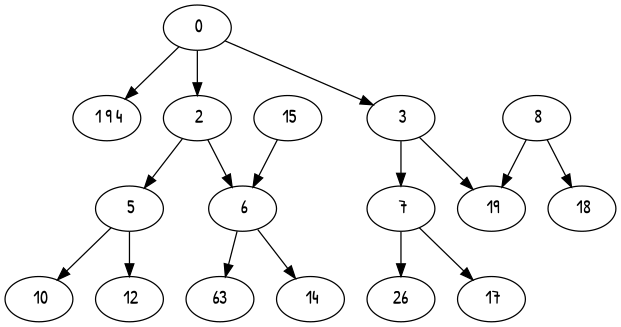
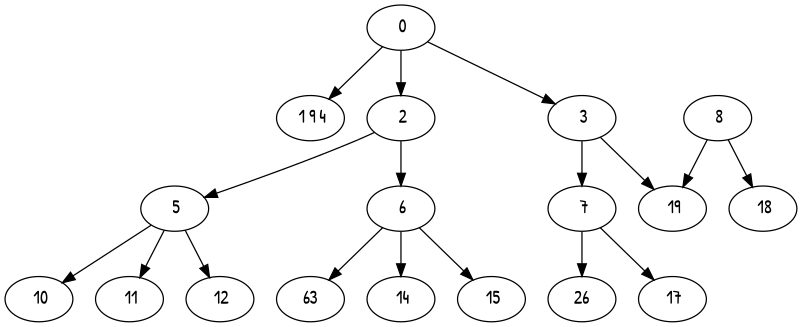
(268, 158) -> (442, 249)
none -> (129, 299)
